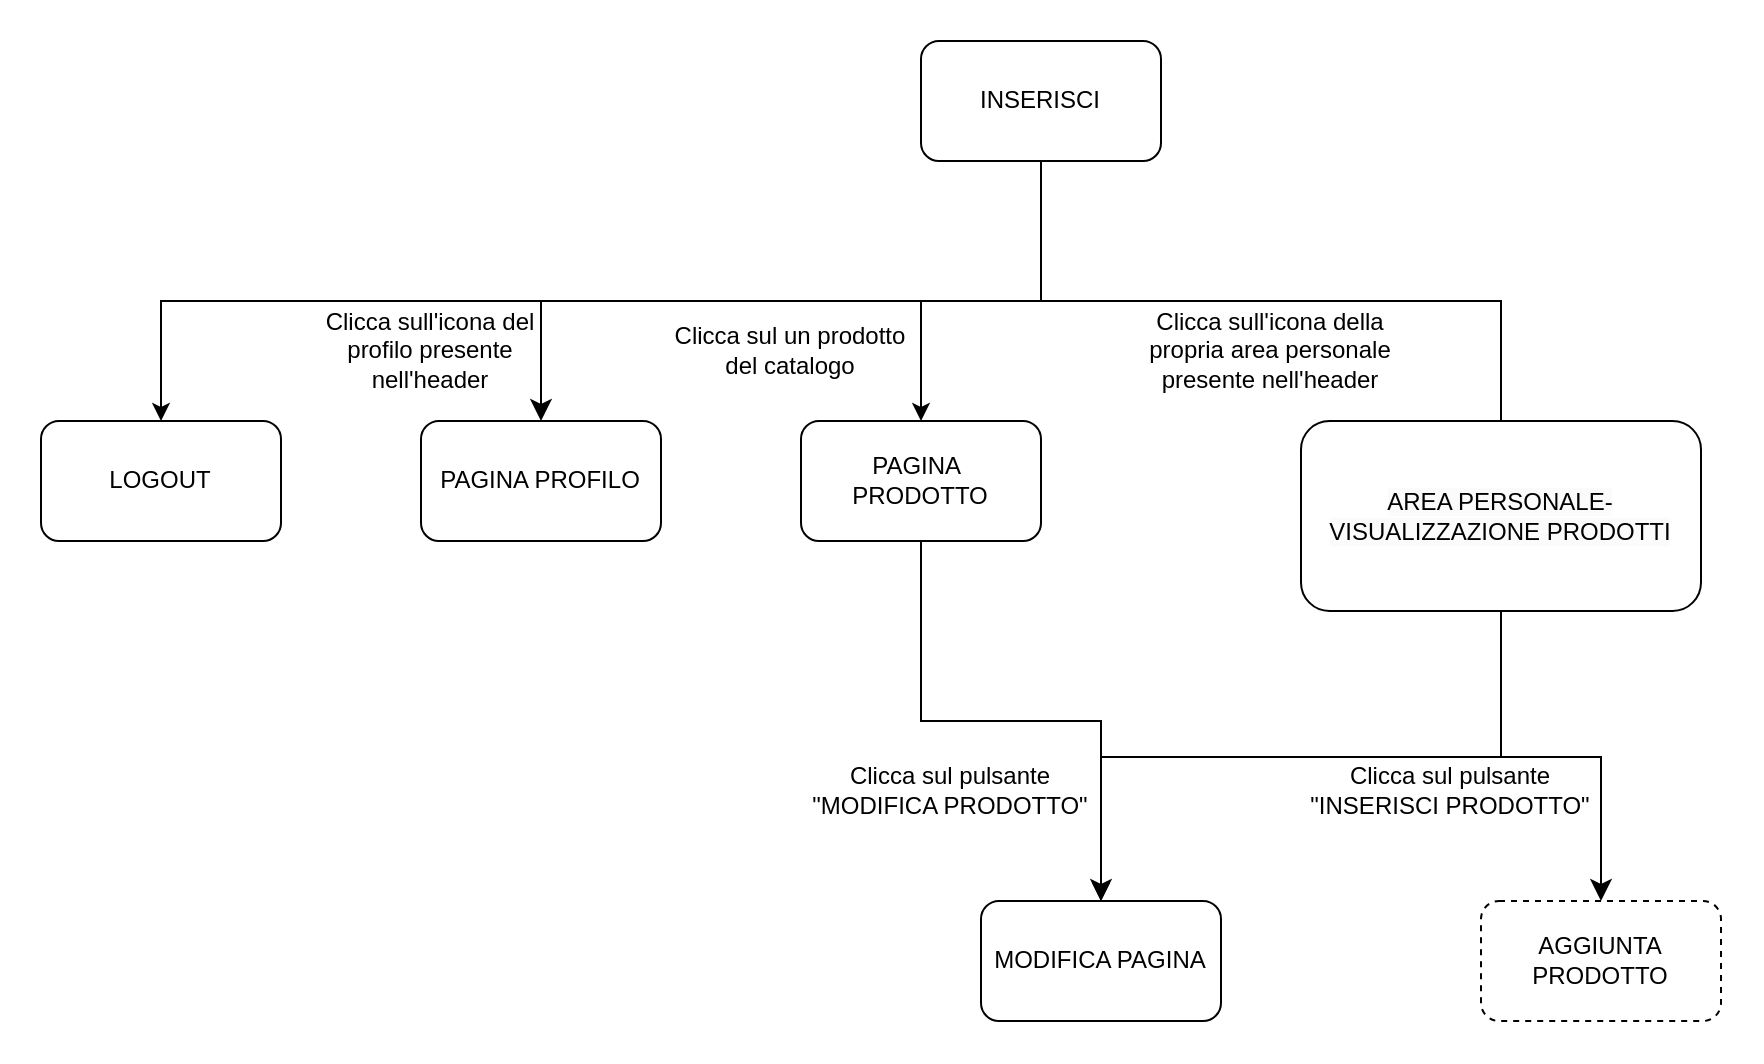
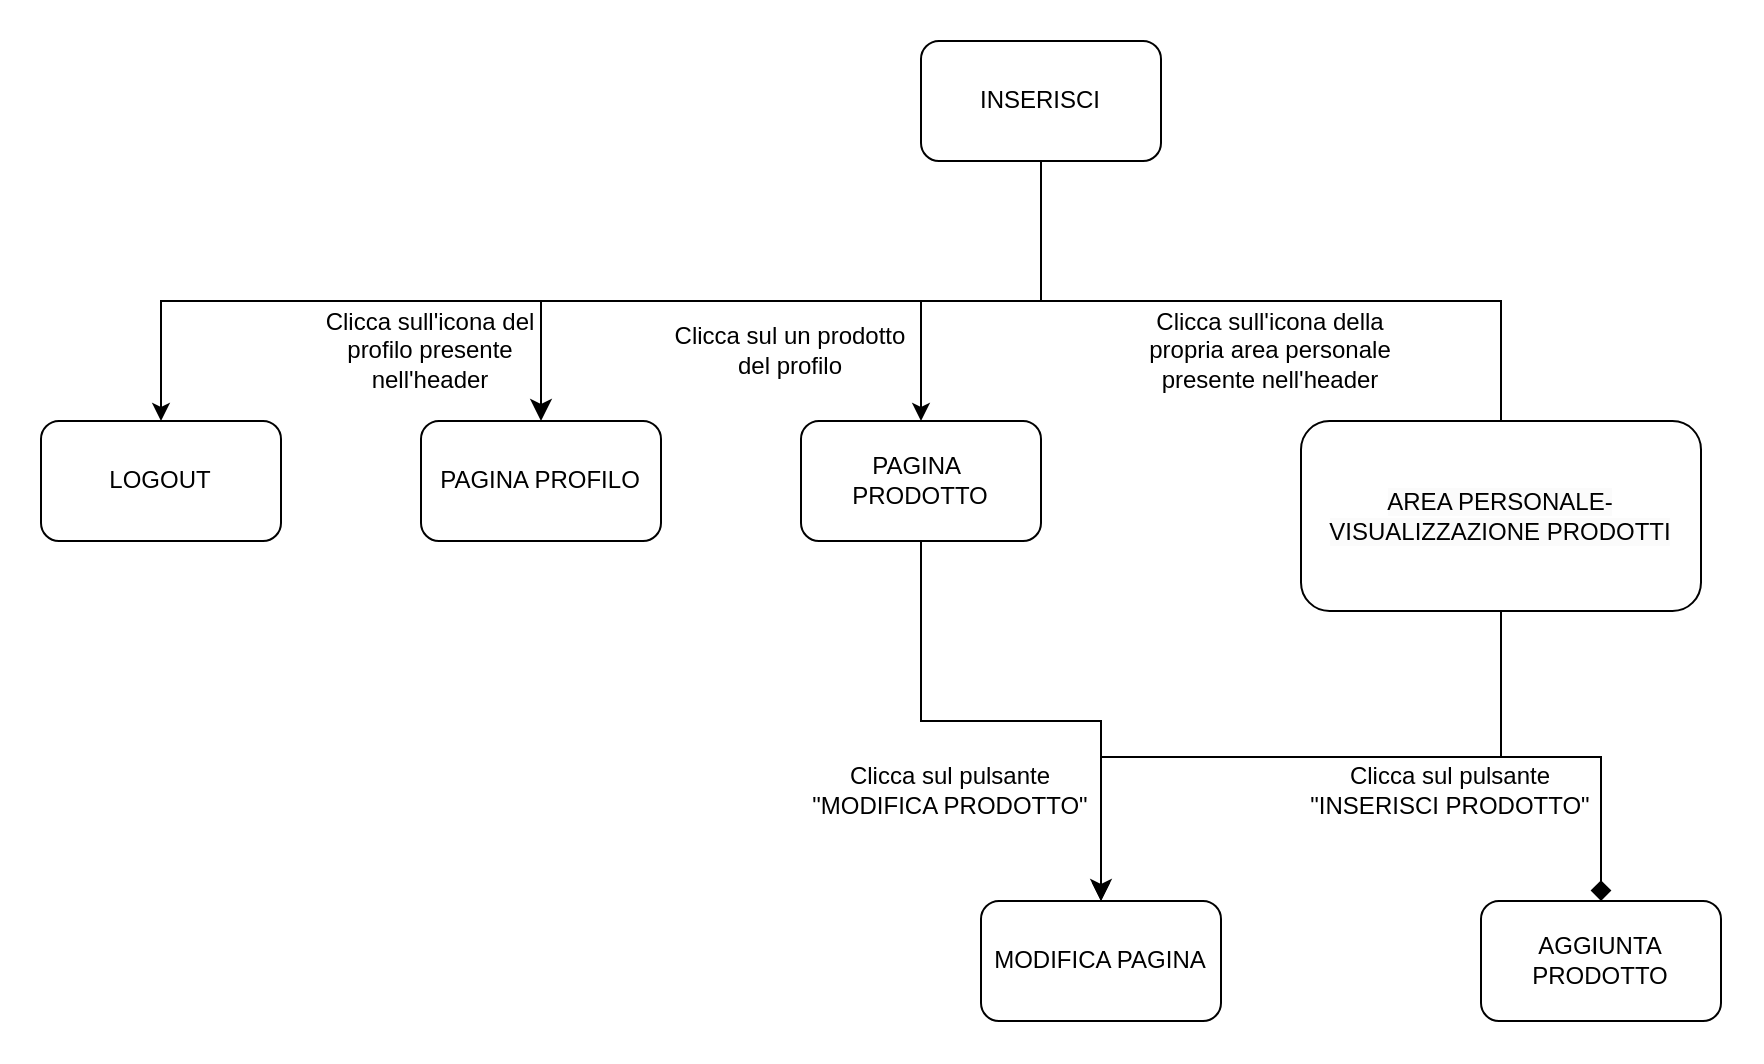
(791, 351) -> (791, 351)
(1601, 882) -> (1601, 881)
(1601, 961) -> (1601, 961)
